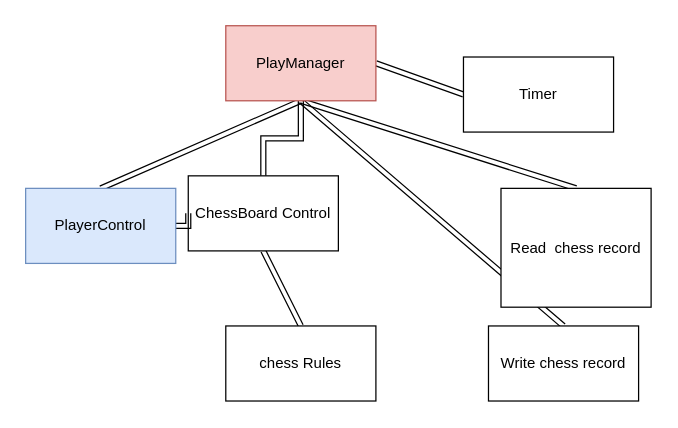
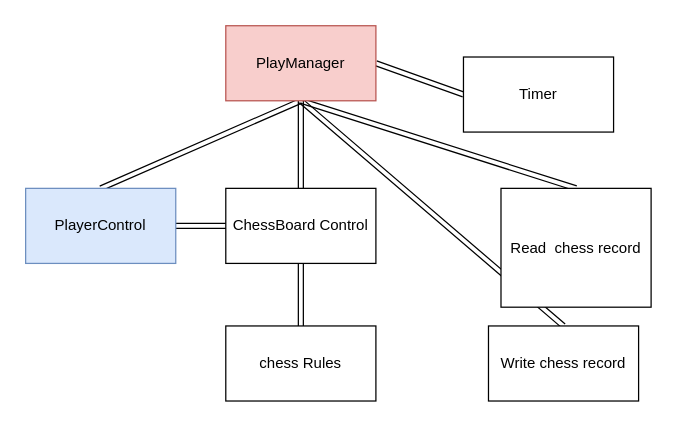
(263, 213) -> (301, 226)
